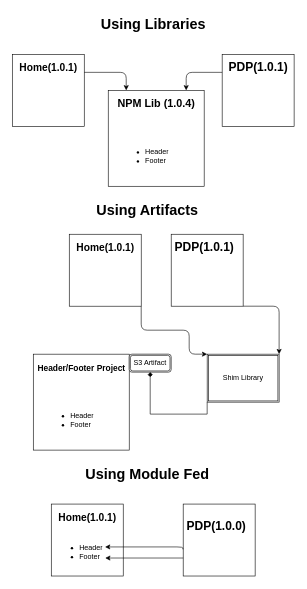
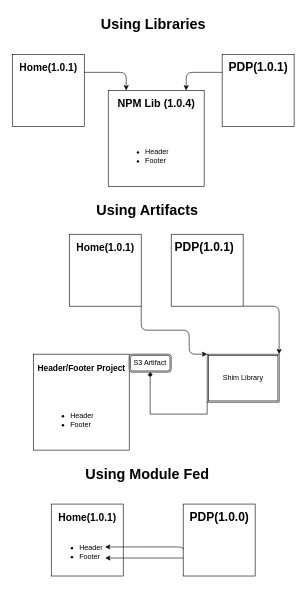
(216, 525) -> (219, 516)
